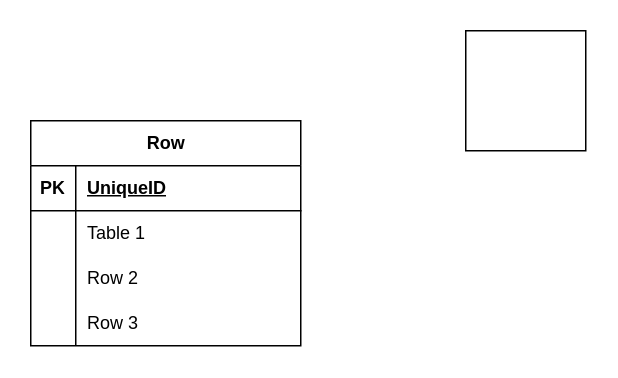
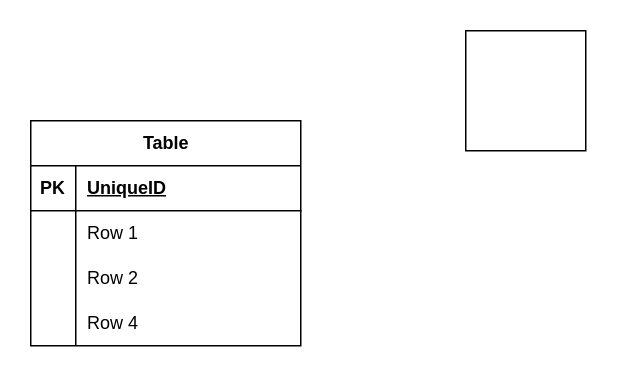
(167, 143) -> (167, 143)
(118, 233) -> (111, 233)
(111, 323) -> (111, 323)
